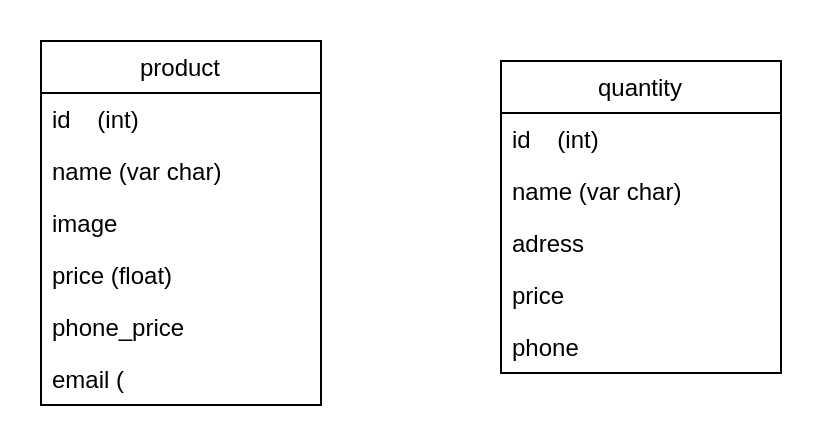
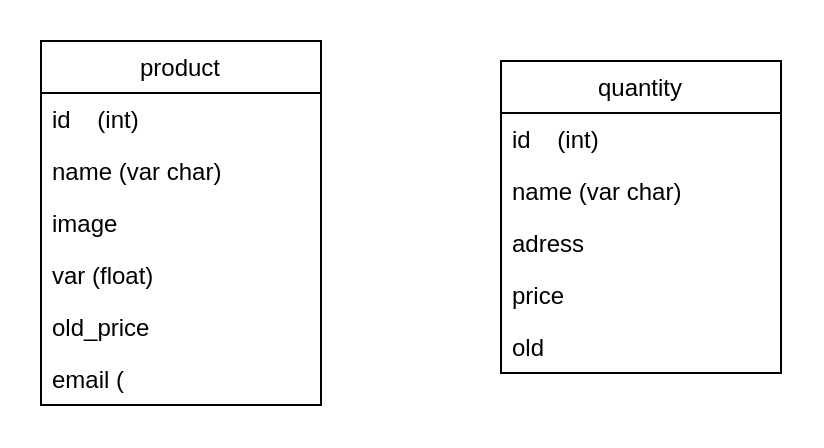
(130, 276) -> (120, 276)
(123, 328) -> (106, 328)
(546, 348) -> (529, 348)
